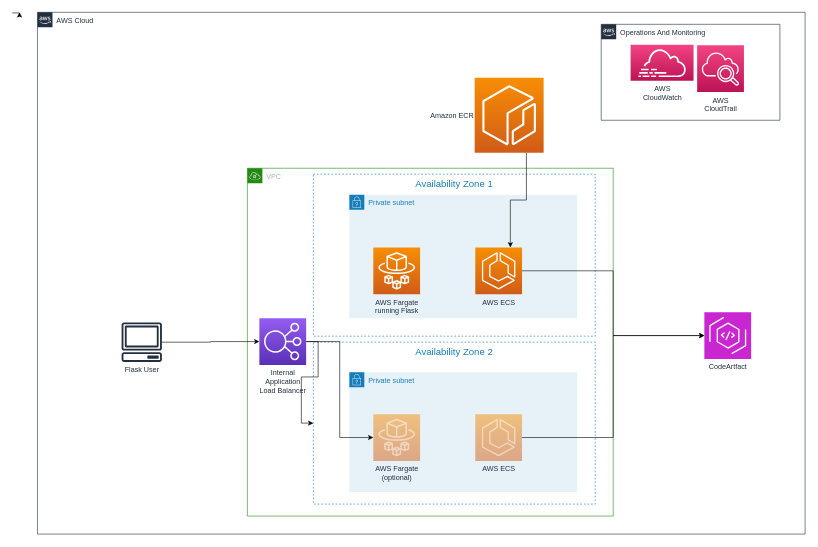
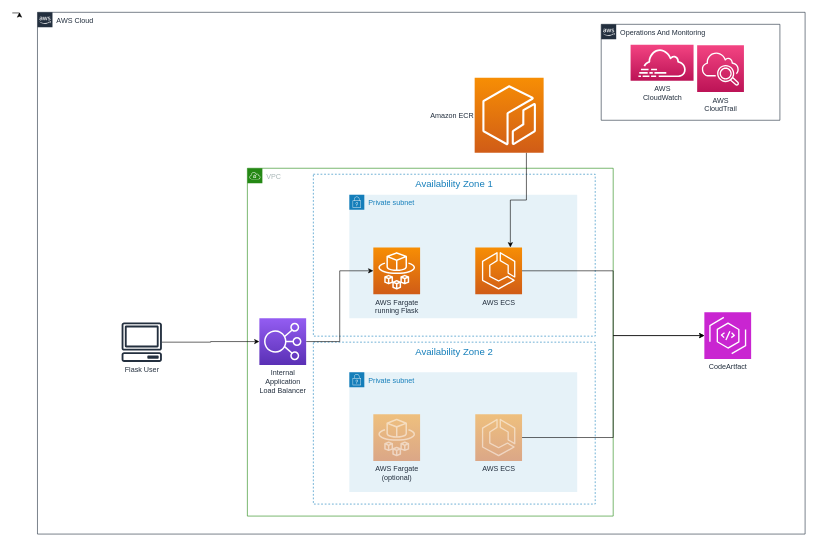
(302, 403) -> (368, 271)
(353, 438) -> none
